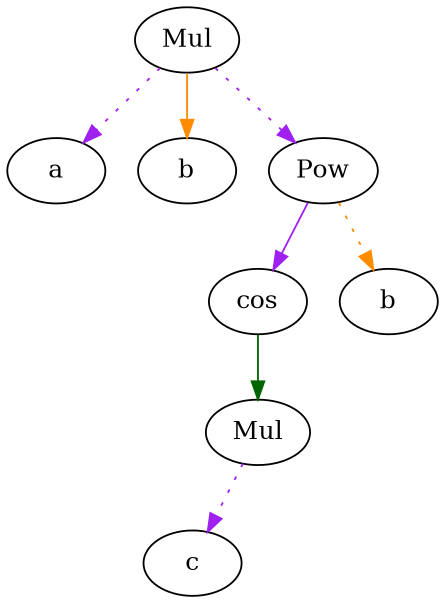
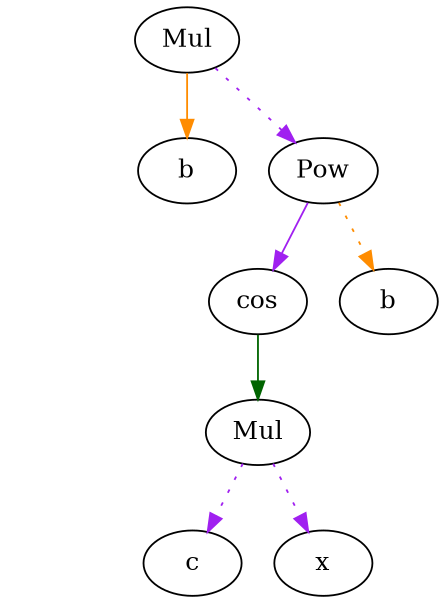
(56, 171) -> none
none -> (323, 563)
